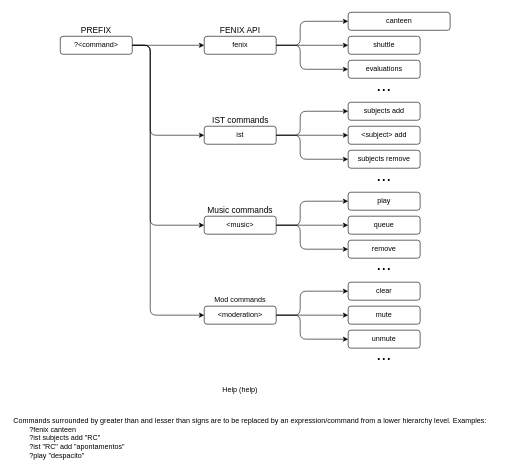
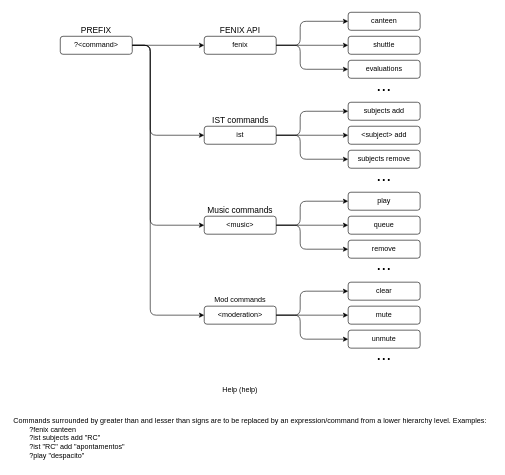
(399, 21) -> (384, 21)
